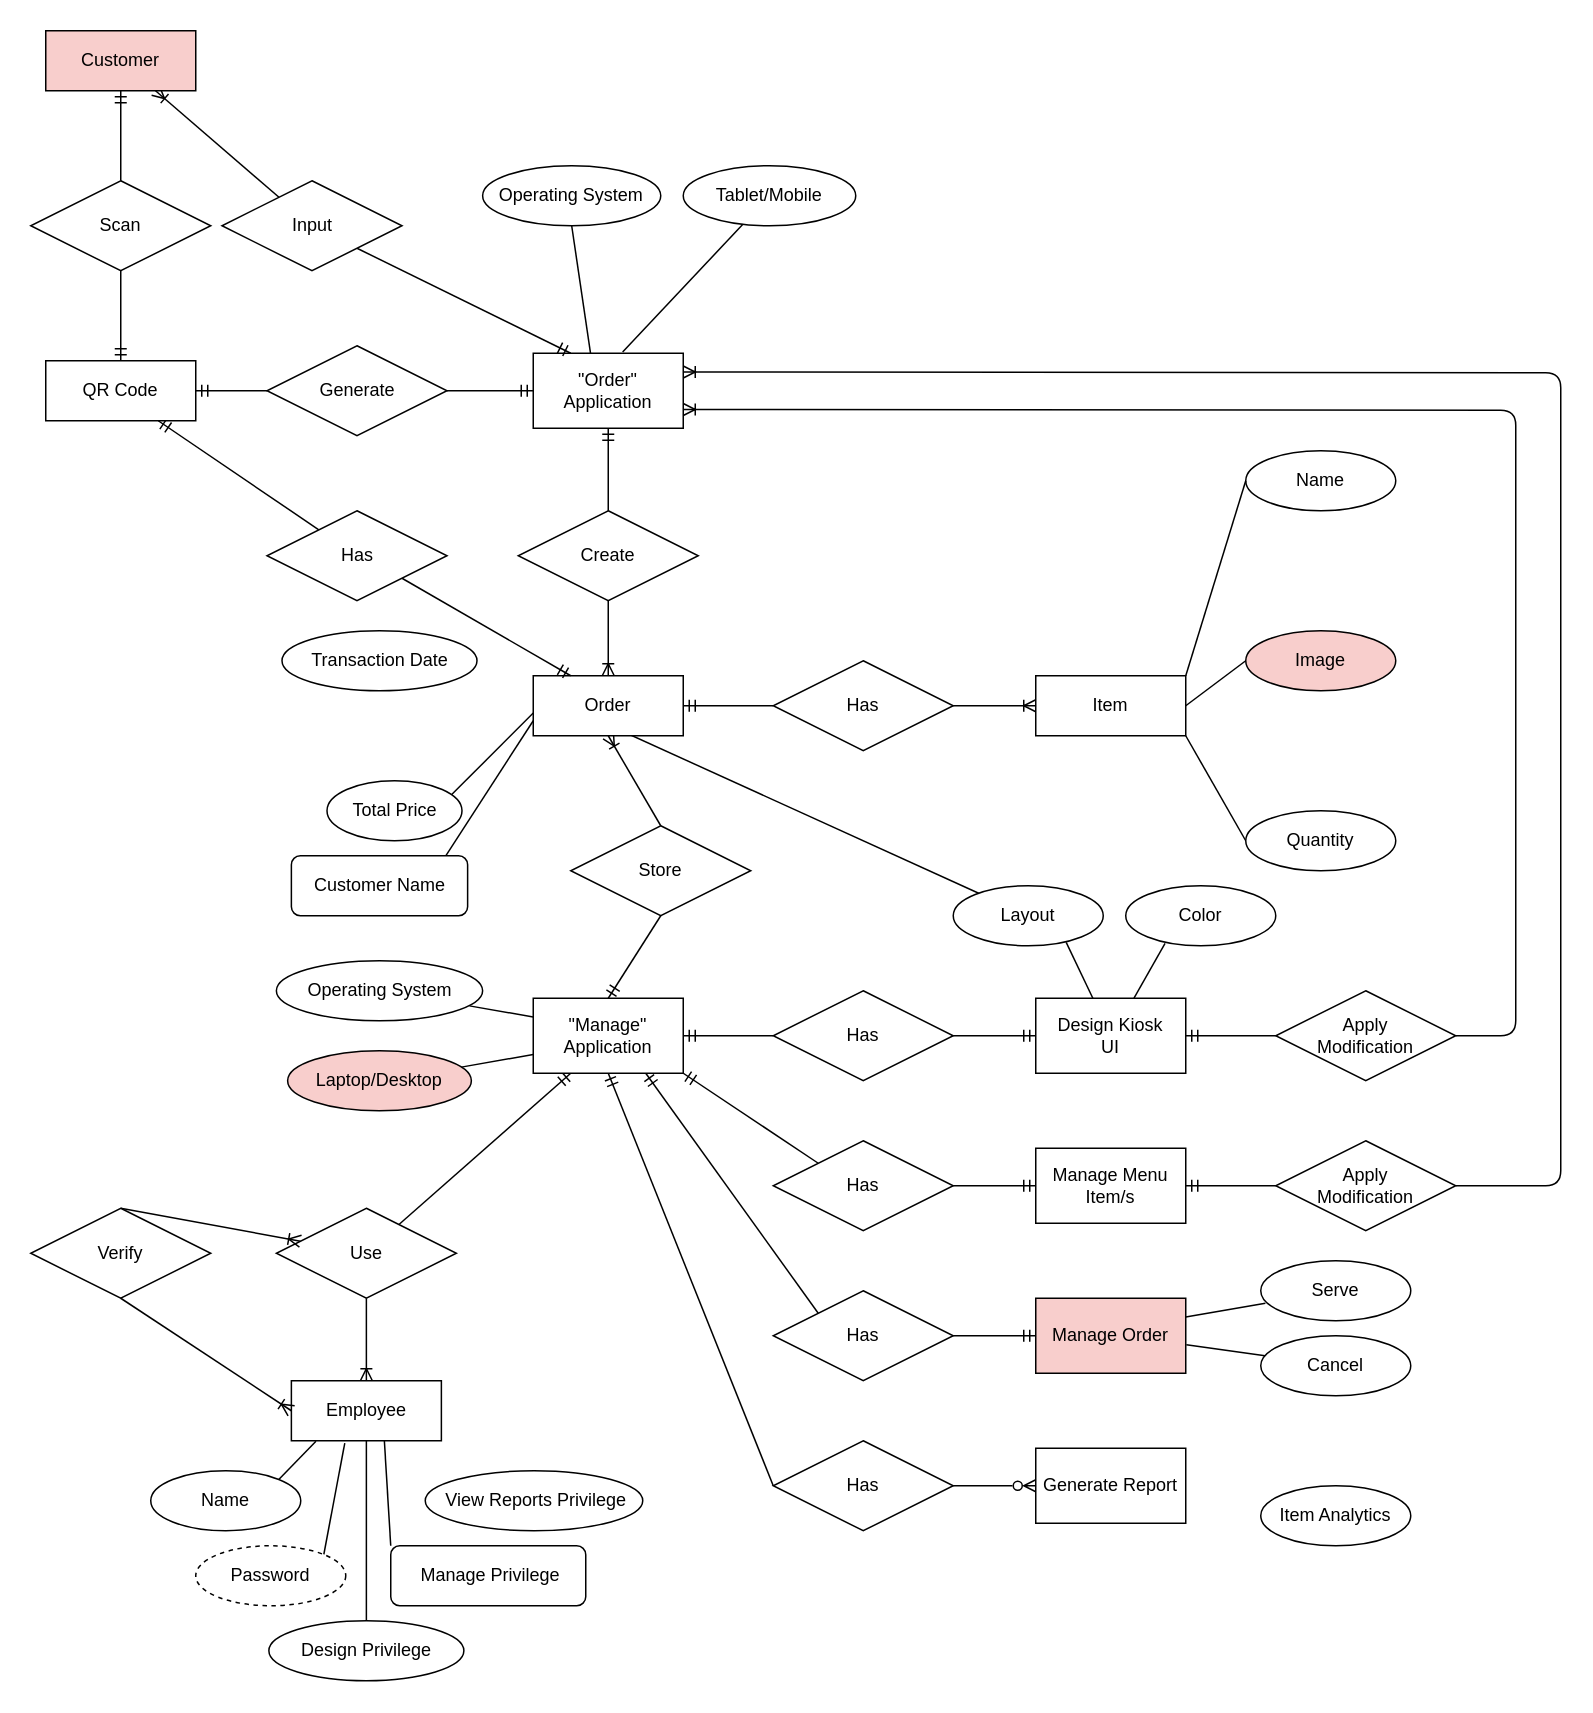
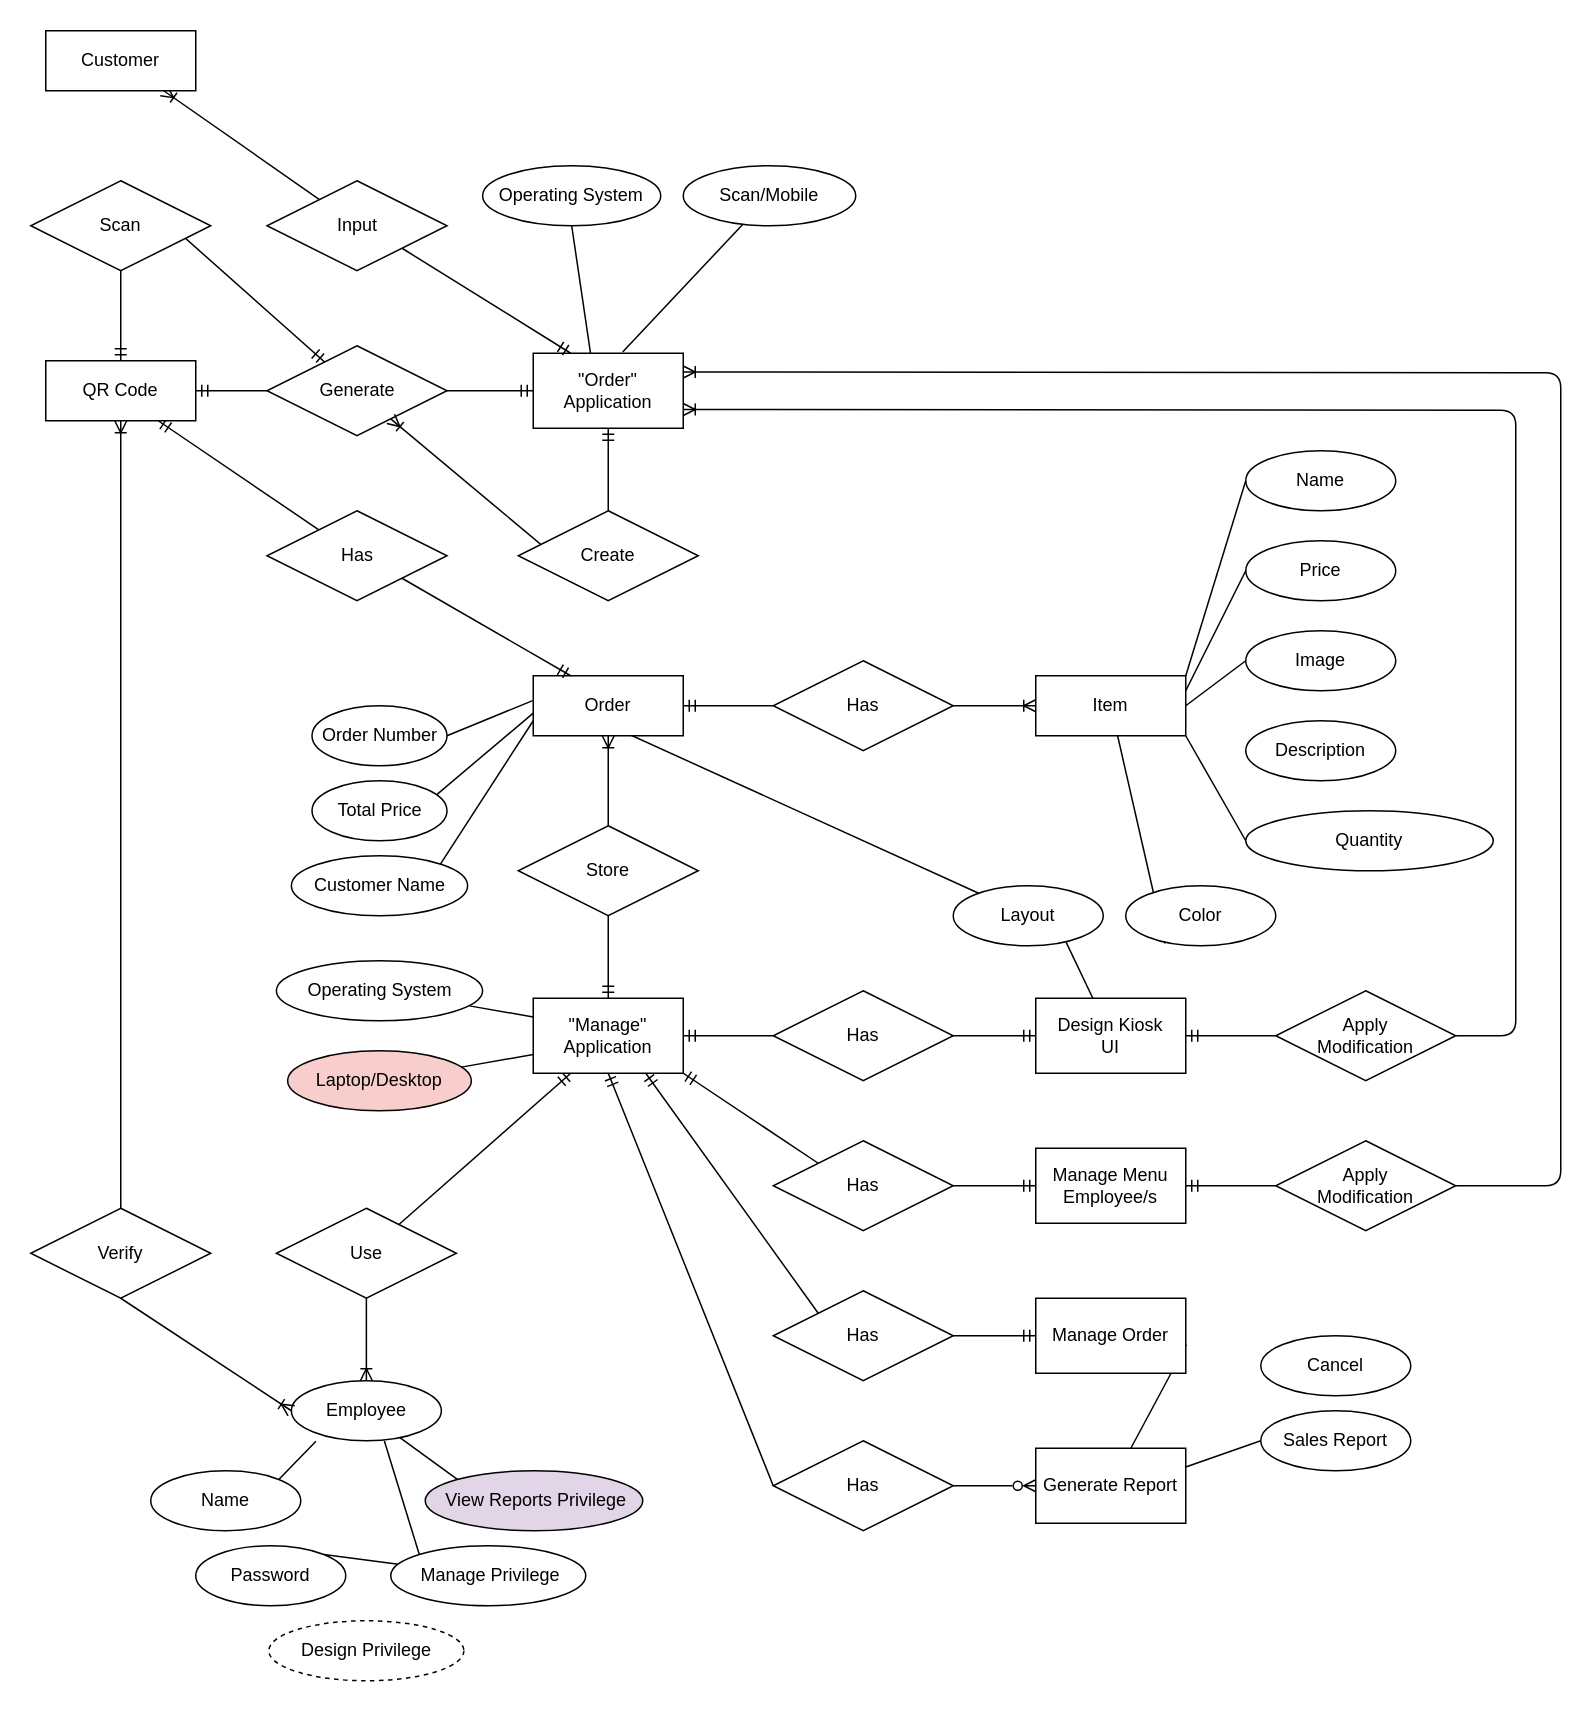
(121, 61) -> (121, 61)
(121, 136) -> (254, 299)
(770, 196) -> (770, 196)
(312, 226) -> (357, 226)
none -> (1321, 571)
none -> (1216, 631)
(608, 638) -> (467, 483)
(380, 661) -> none
(1321, 661) -> (1321, 661)
none -> (490, 718)
none -> (380, 736)
none -> (1321, 751)
(395, 811) -> (380, 811)
(1321, 841) -> (1370, 841)
(661, 871) -> (608, 871)
(380, 886) -> (380, 886)
(1150, 971) -> (1136, 815)
(1111, 1186) -> (1111, 1186)
(211, 1225) -> (121, 815)
(1336, 1291) -> none
(1226, 1310) -> none
(1111, 1336) -> (1111, 1336)
(1225, 1350) -> (1151, 1410)
(366, 1411) -> (366, 1411)
none -> (1336, 1441)
none -> (1223, 1454)
none -> (429, 1459)
(334, 1499) -> (361, 1559)
(534, 1501) -> (534, 1501)
(1336, 1516) -> none
(366, 1531) -> none
(271, 1576) -> (271, 1576)
(488, 1576) -> (488, 1576)
(366, 1651) -> (366, 1651)
